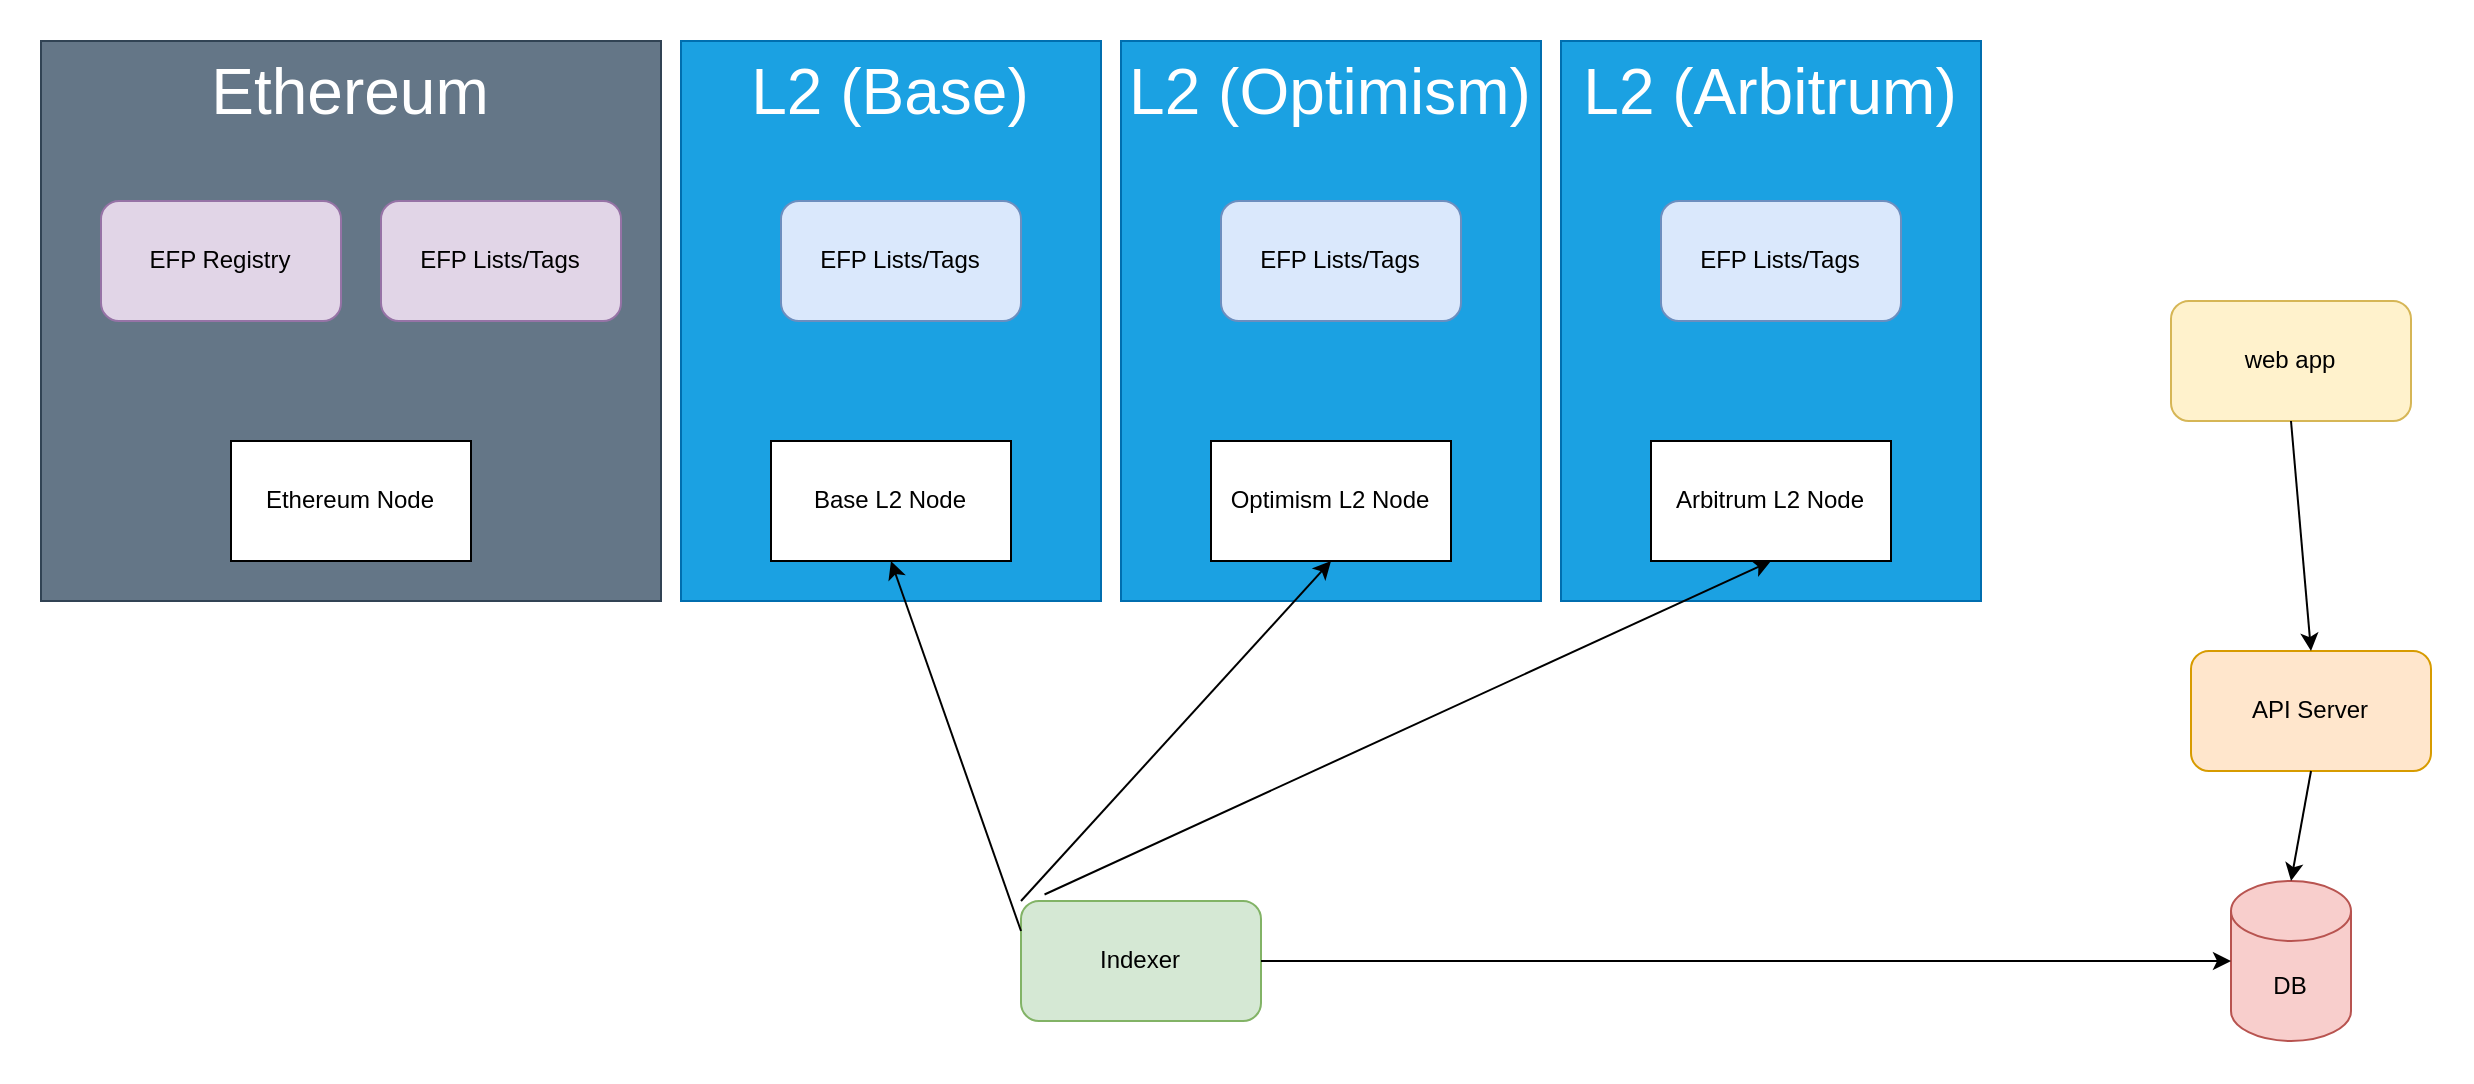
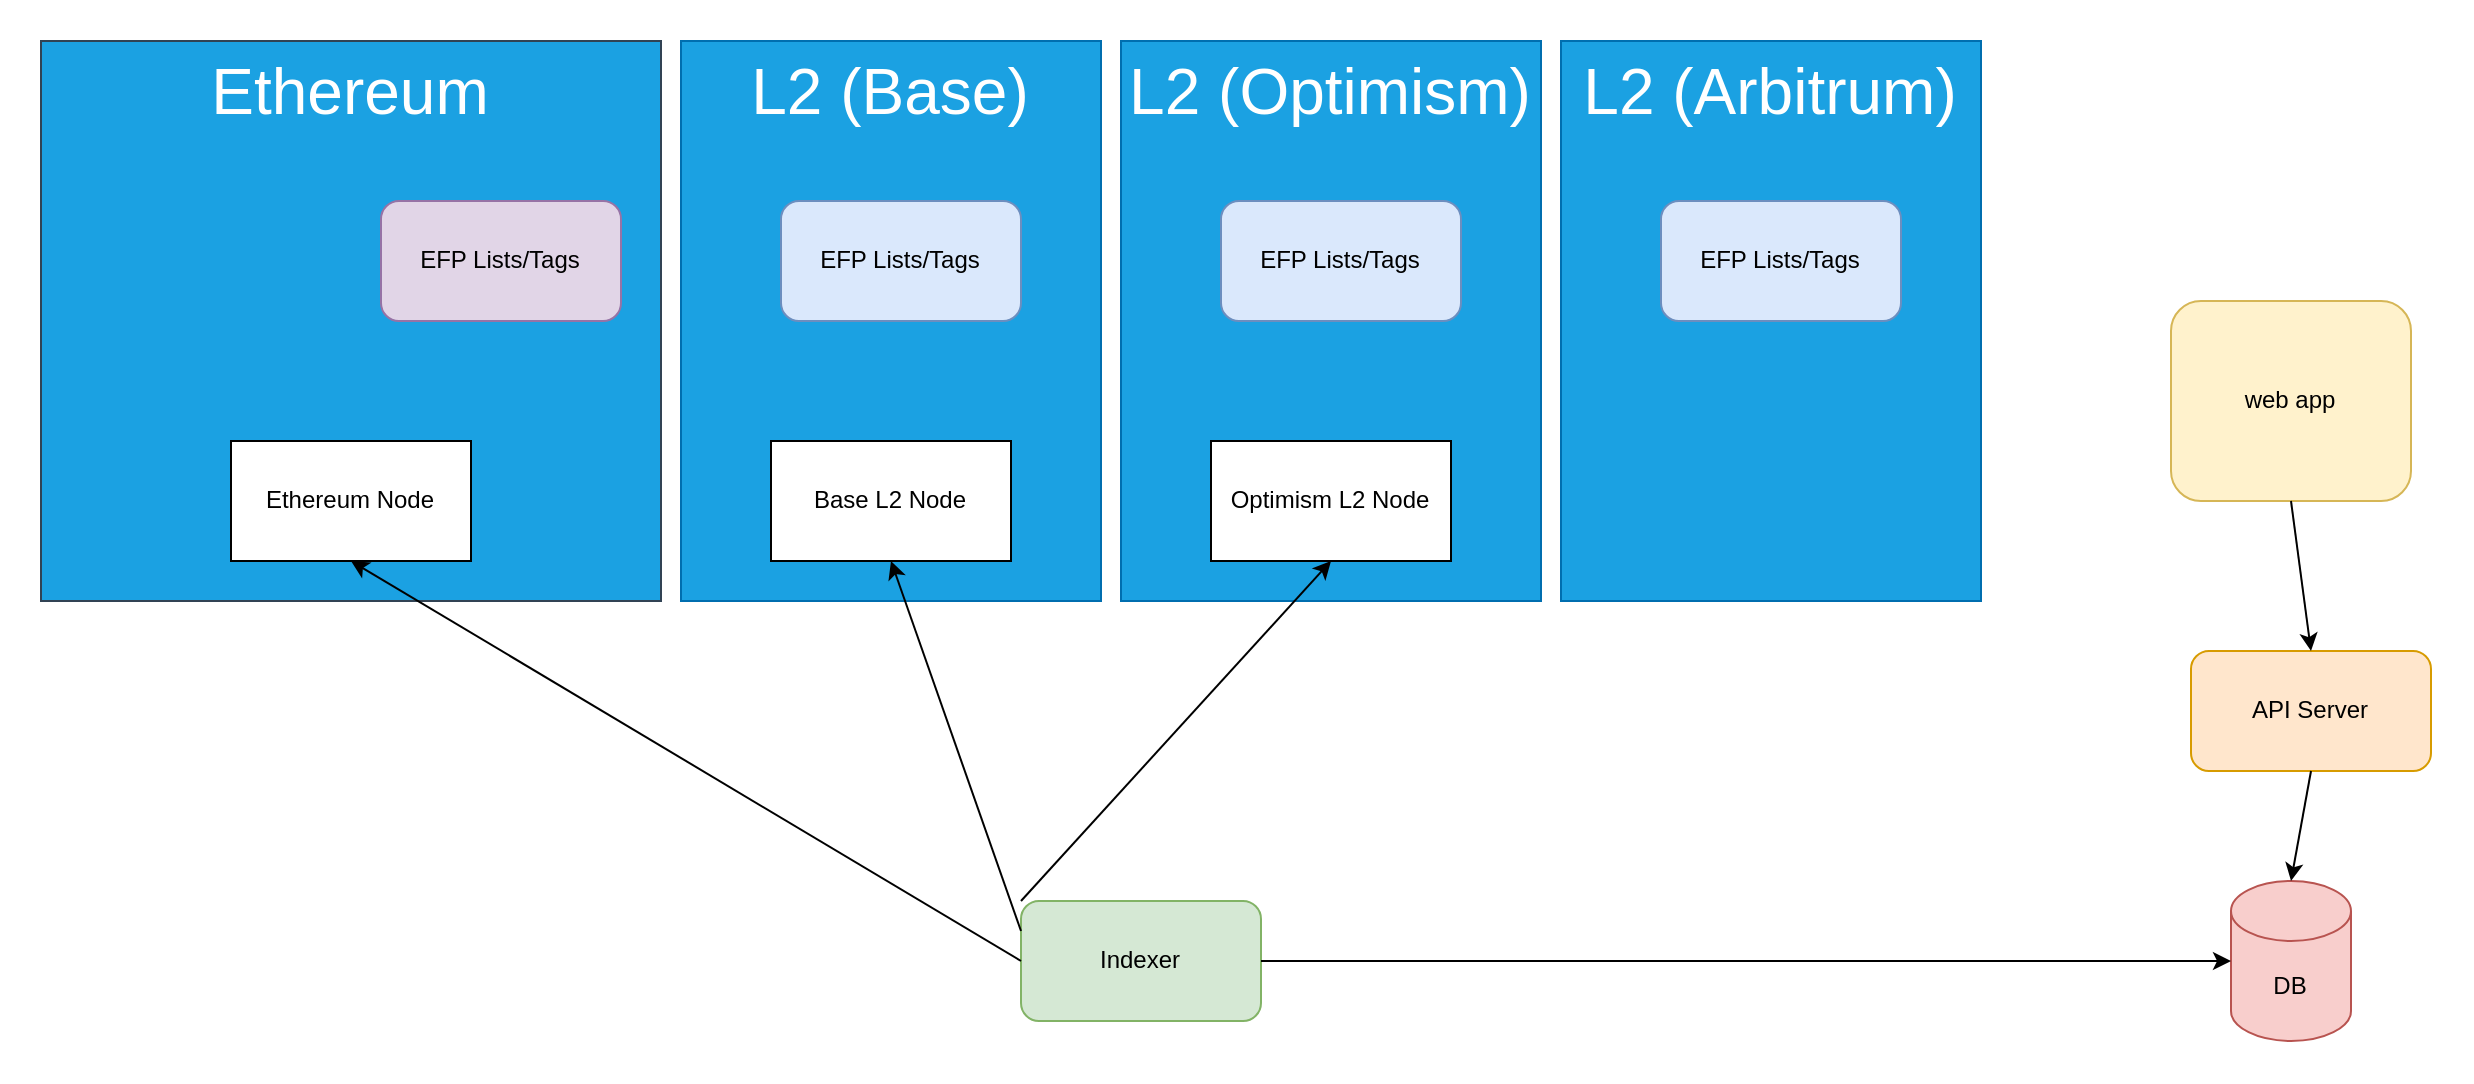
(221, 261) -> none
(351, 321) -> (351, 321)
(2291, 361) -> (2291, 401)
(1771, 501) -> none
(1402, 730) -> none
none -> (692, 765)
